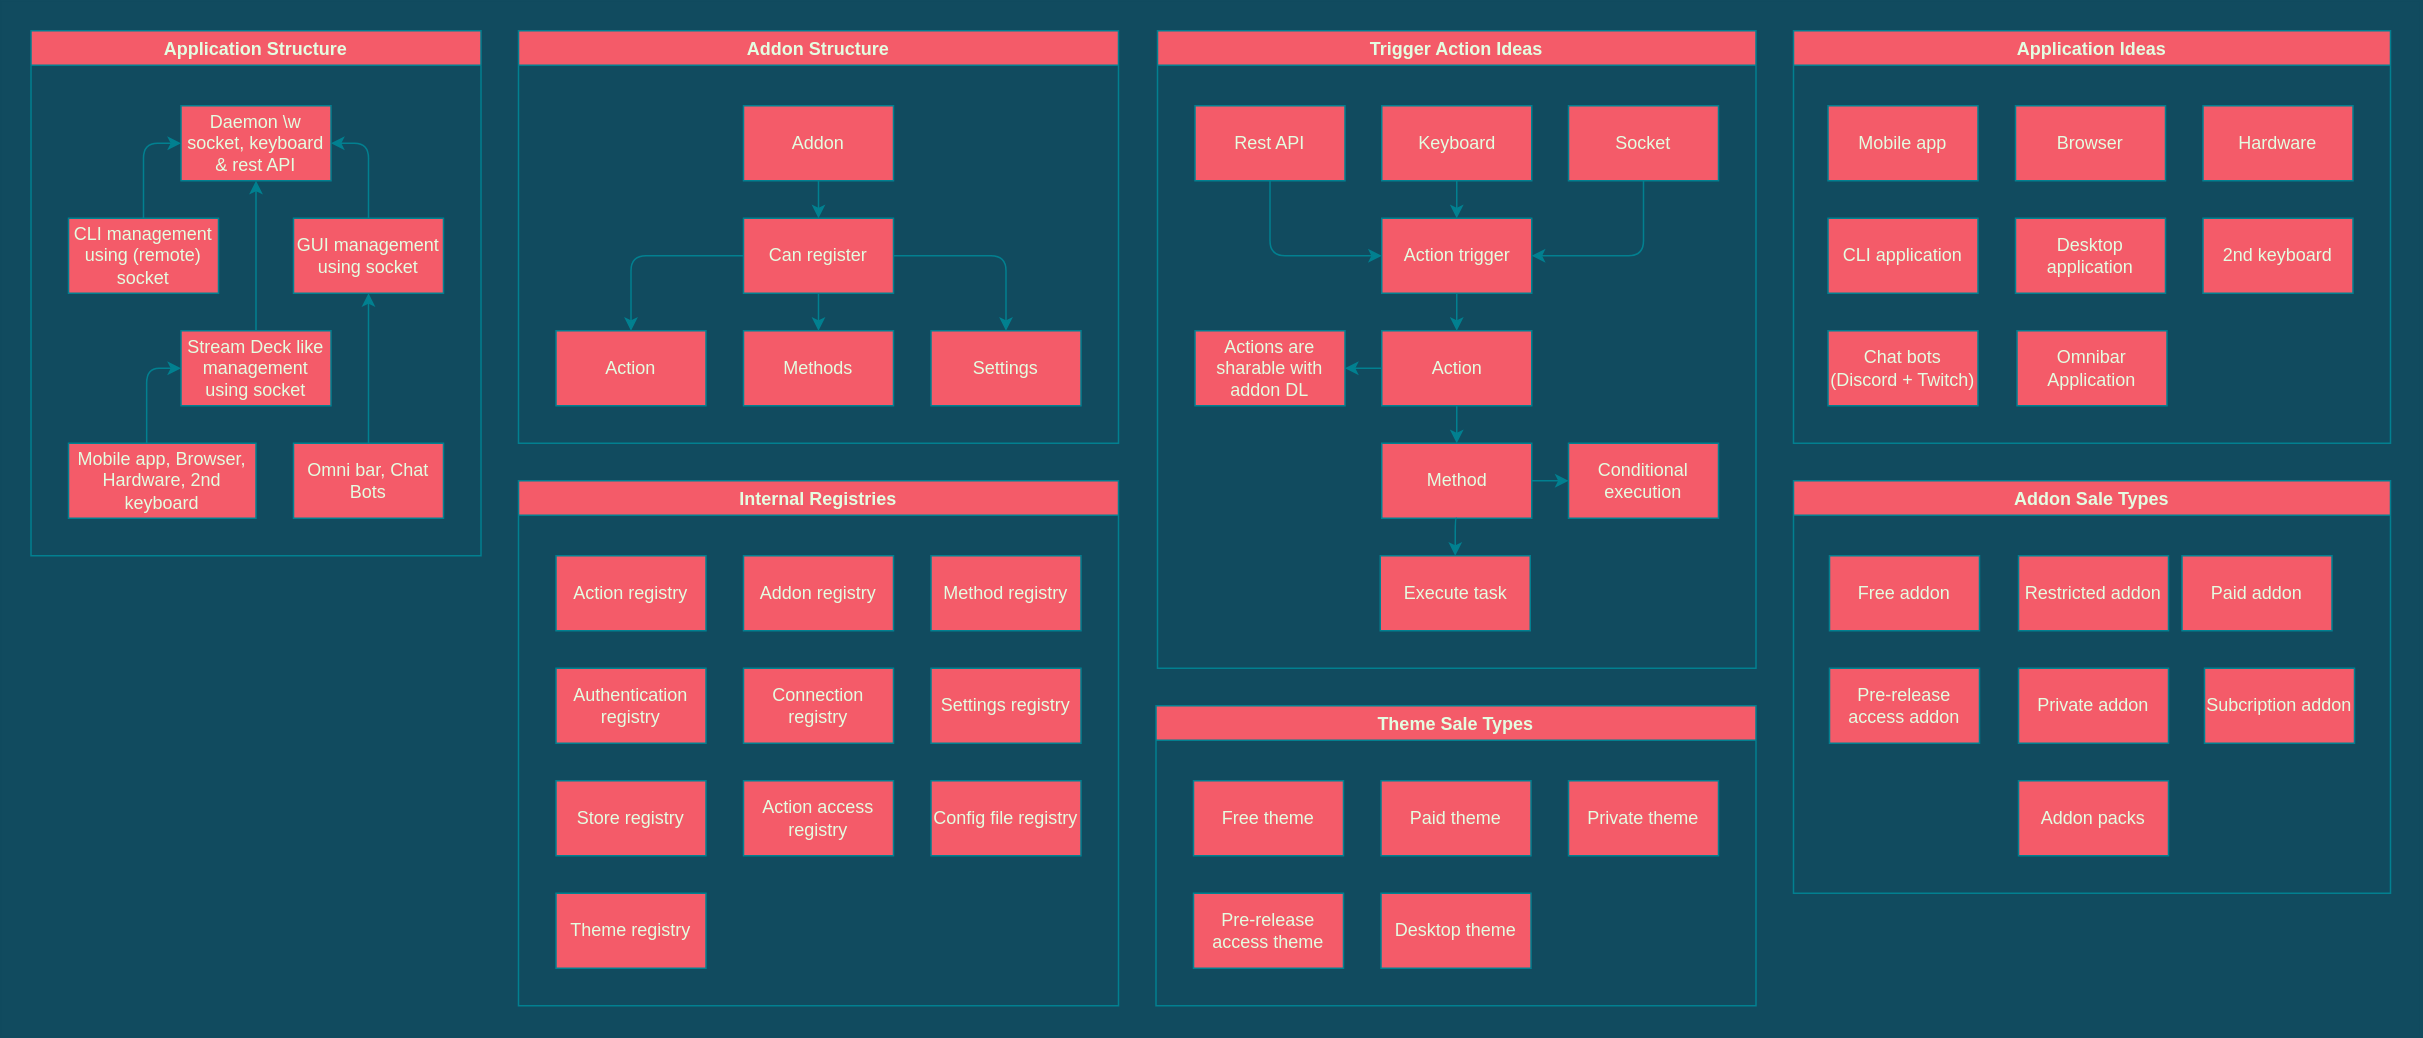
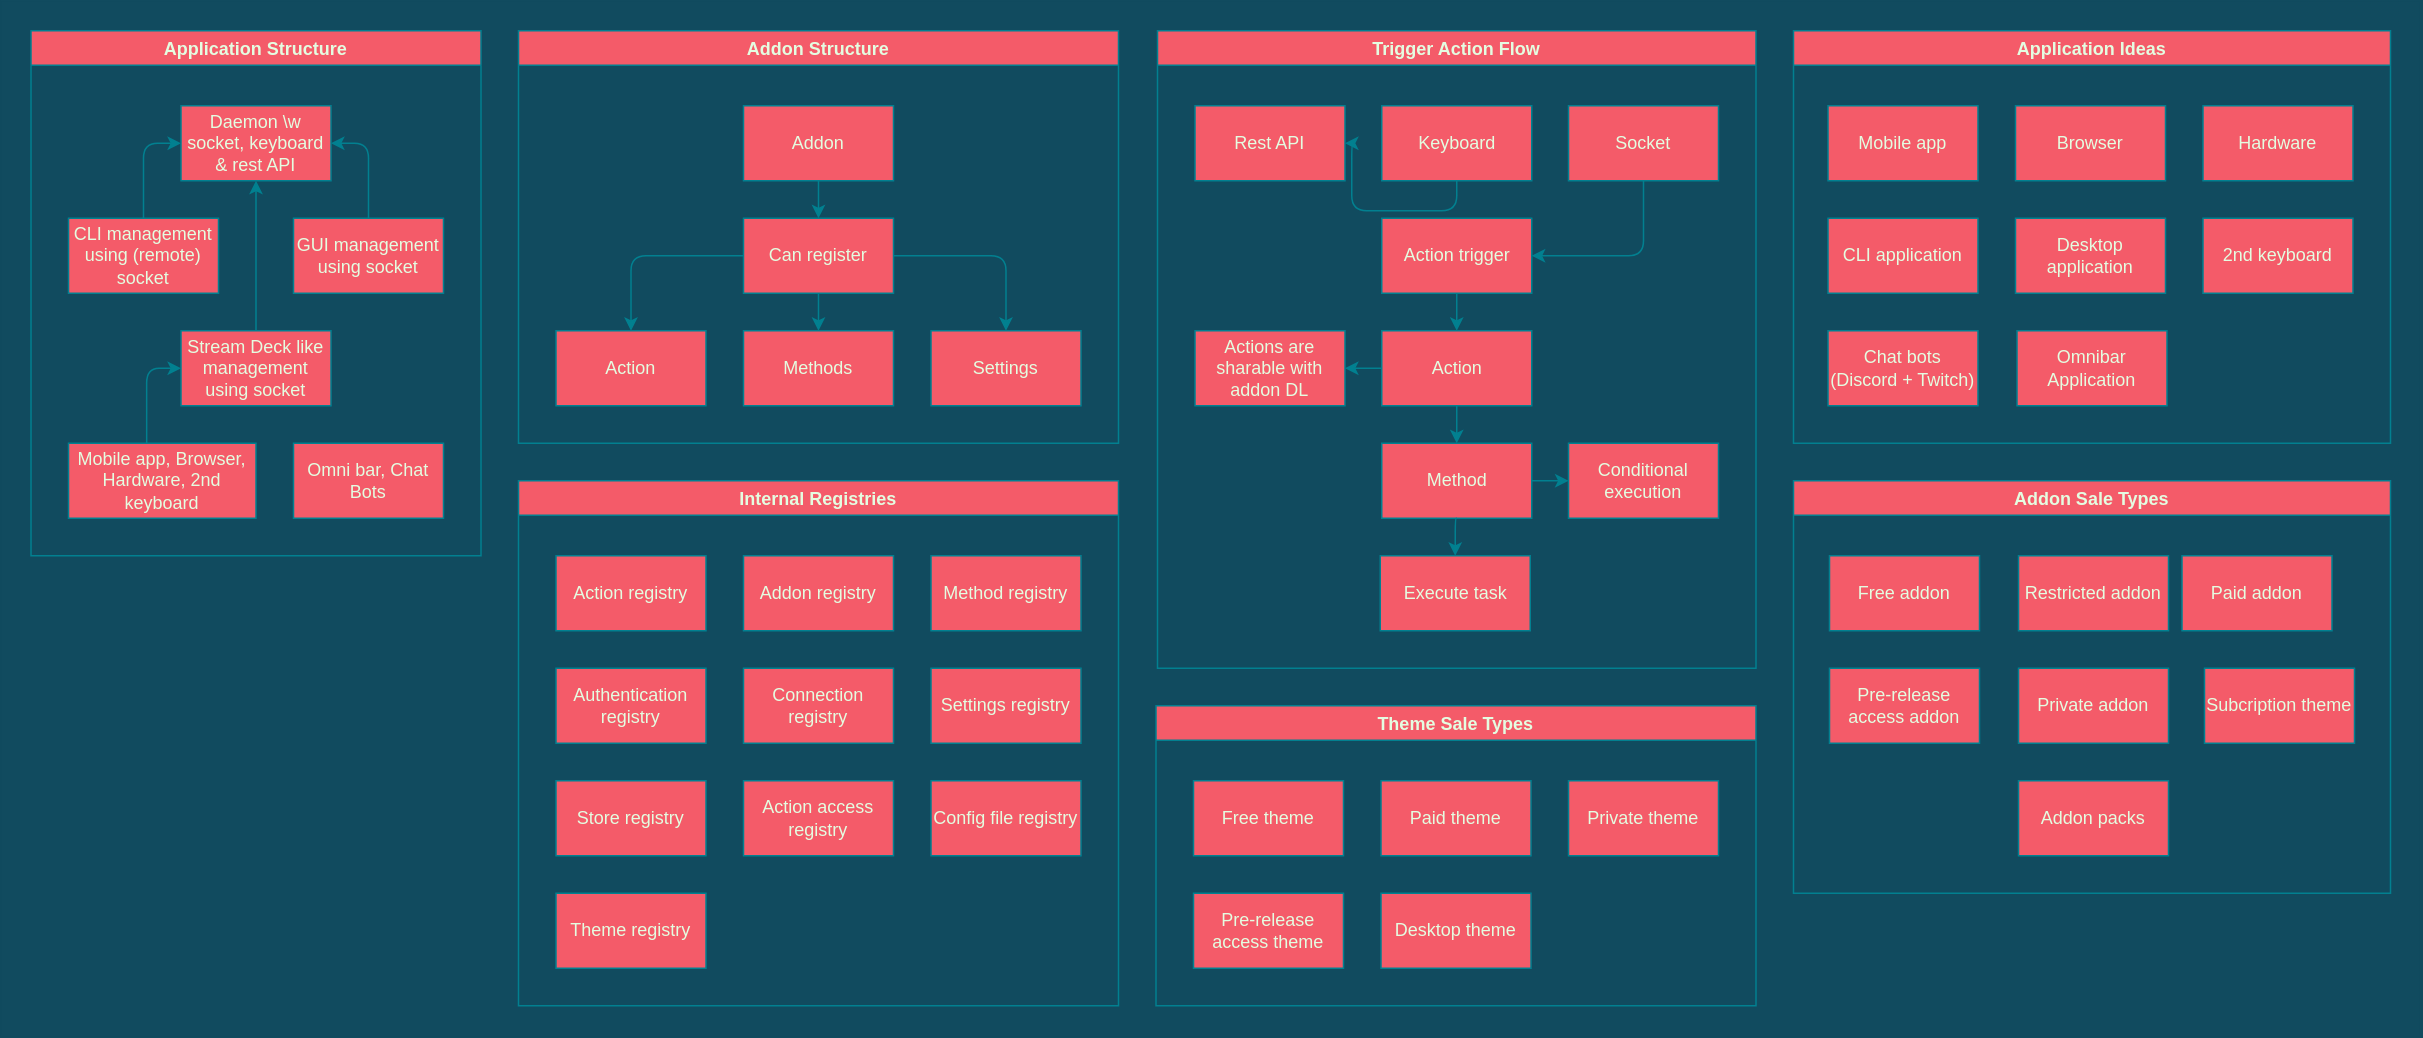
(1456, 49) -> (1456, 49)
(1457, 204) -> (1378, 211)
(1288, 256) -> none
(368, 373) -> none
(2279, 706) -> (2279, 706)
